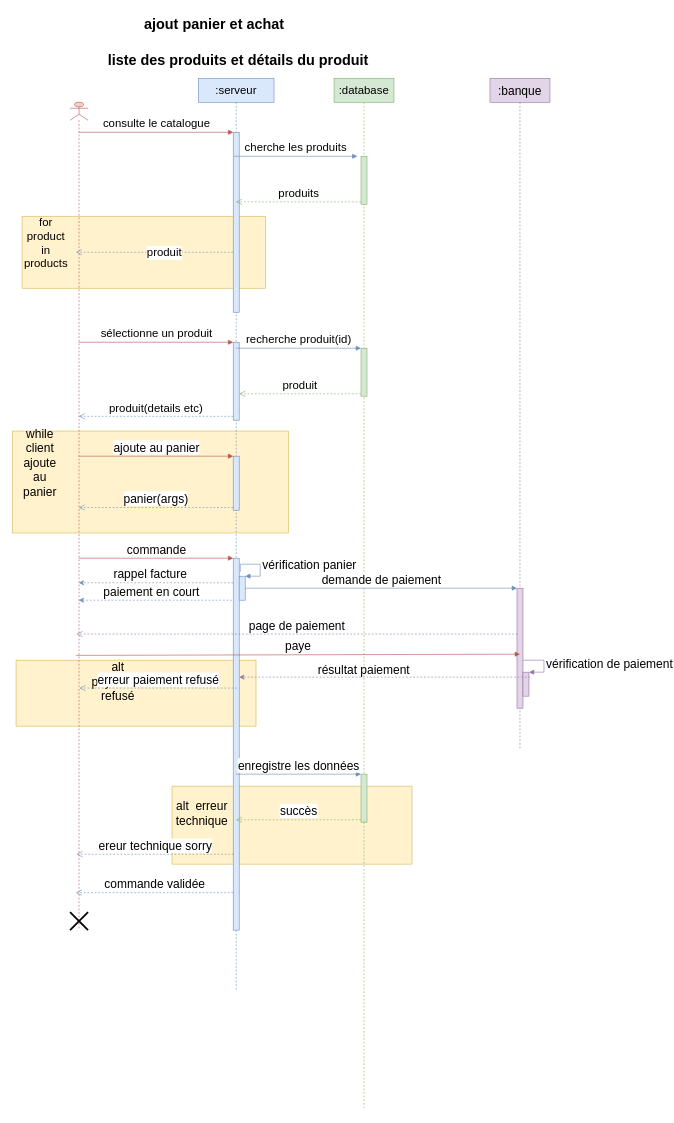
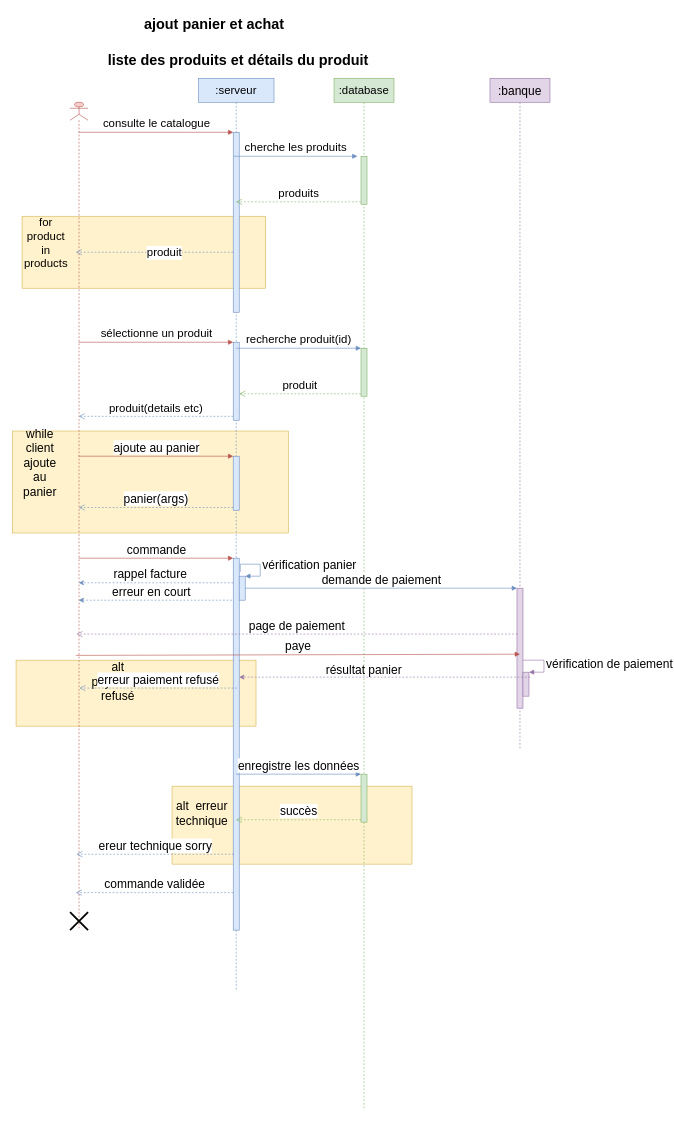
(152, 591) -> (152, 591)
(364, 669) -> (364, 669)
